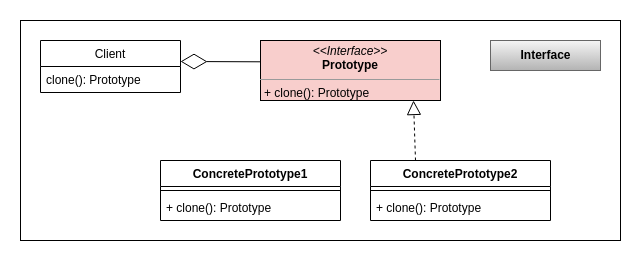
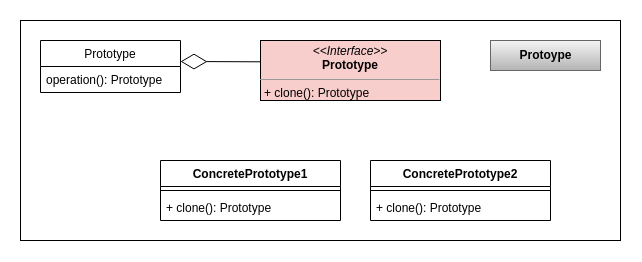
(110, 54) -> (110, 54)
(546, 56) -> (546, 56)
(102, 80) -> (115, 80)
(415, 138) -> none
